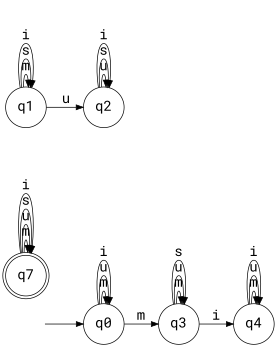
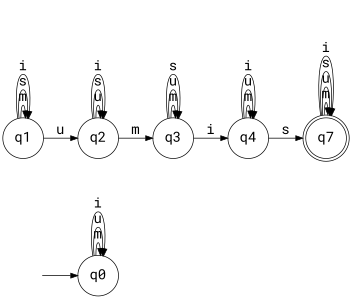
none -> (282, 138)
(138, 324) -> (132, 138)
